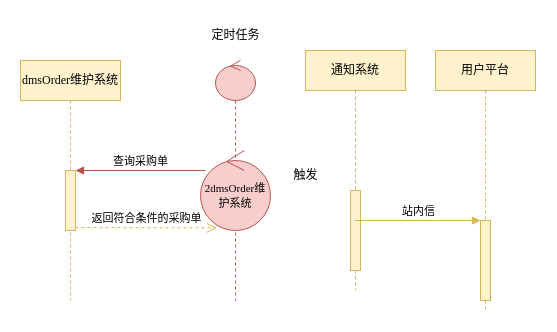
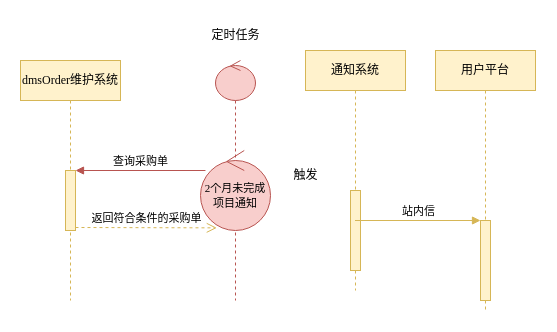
(236, 196) -> (236, 196)
